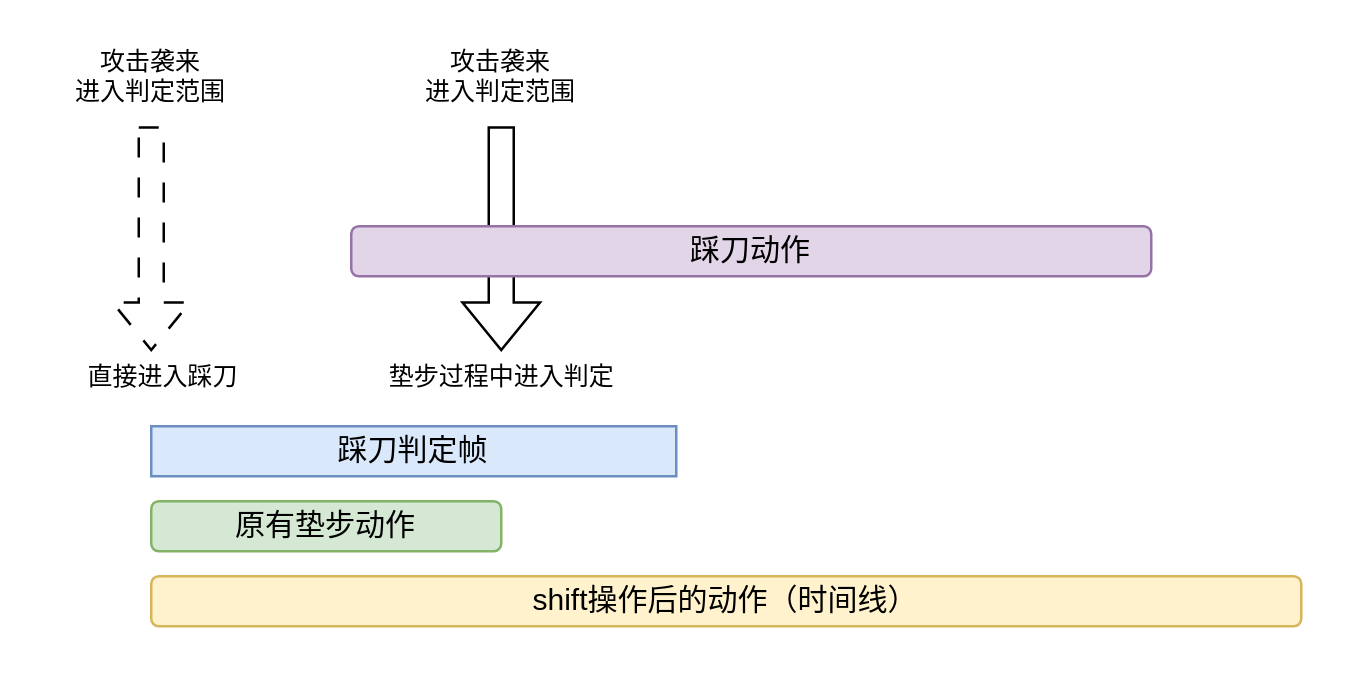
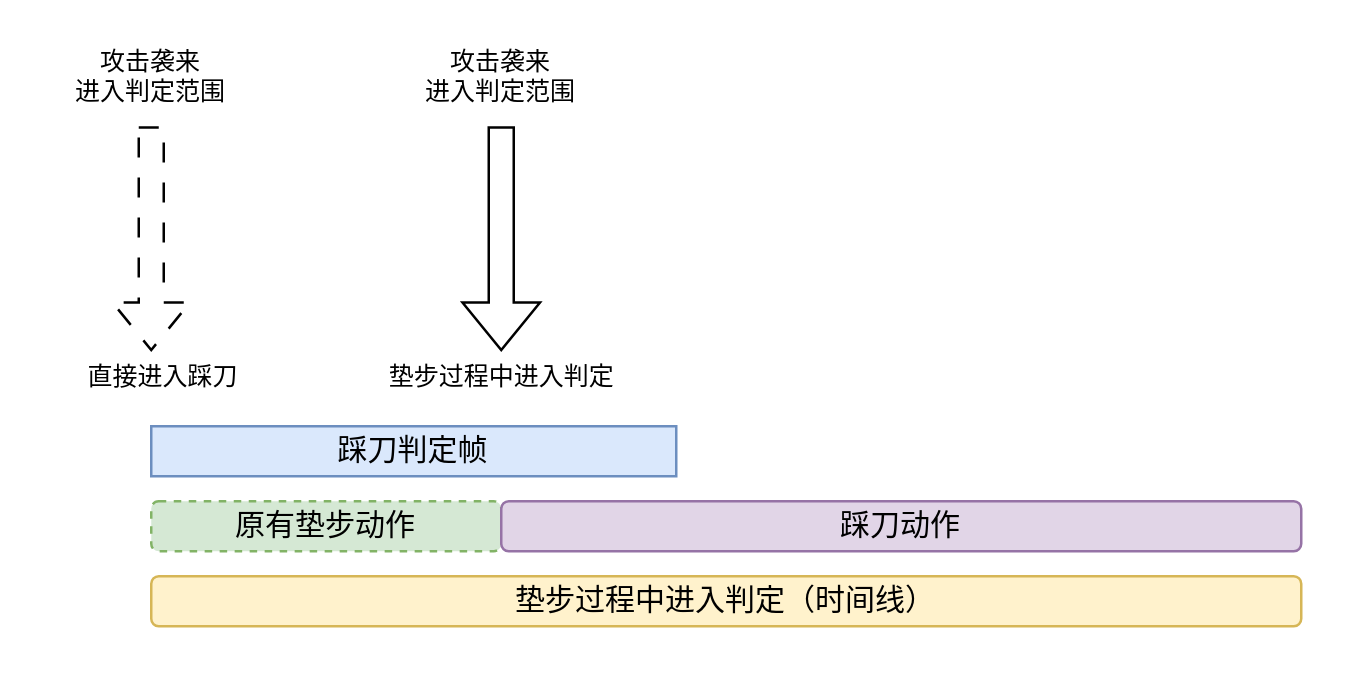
(751, 251) -> (901, 526)
(326, 526) -> (326, 526)
(726, 601) -> (726, 601)
